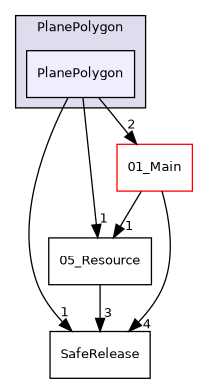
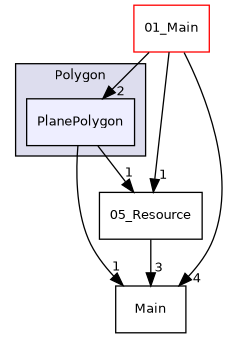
(81, 28) -> (81, 76)
(114, 116) -> (130, 72)
(100, 355) -> (151, 309)
